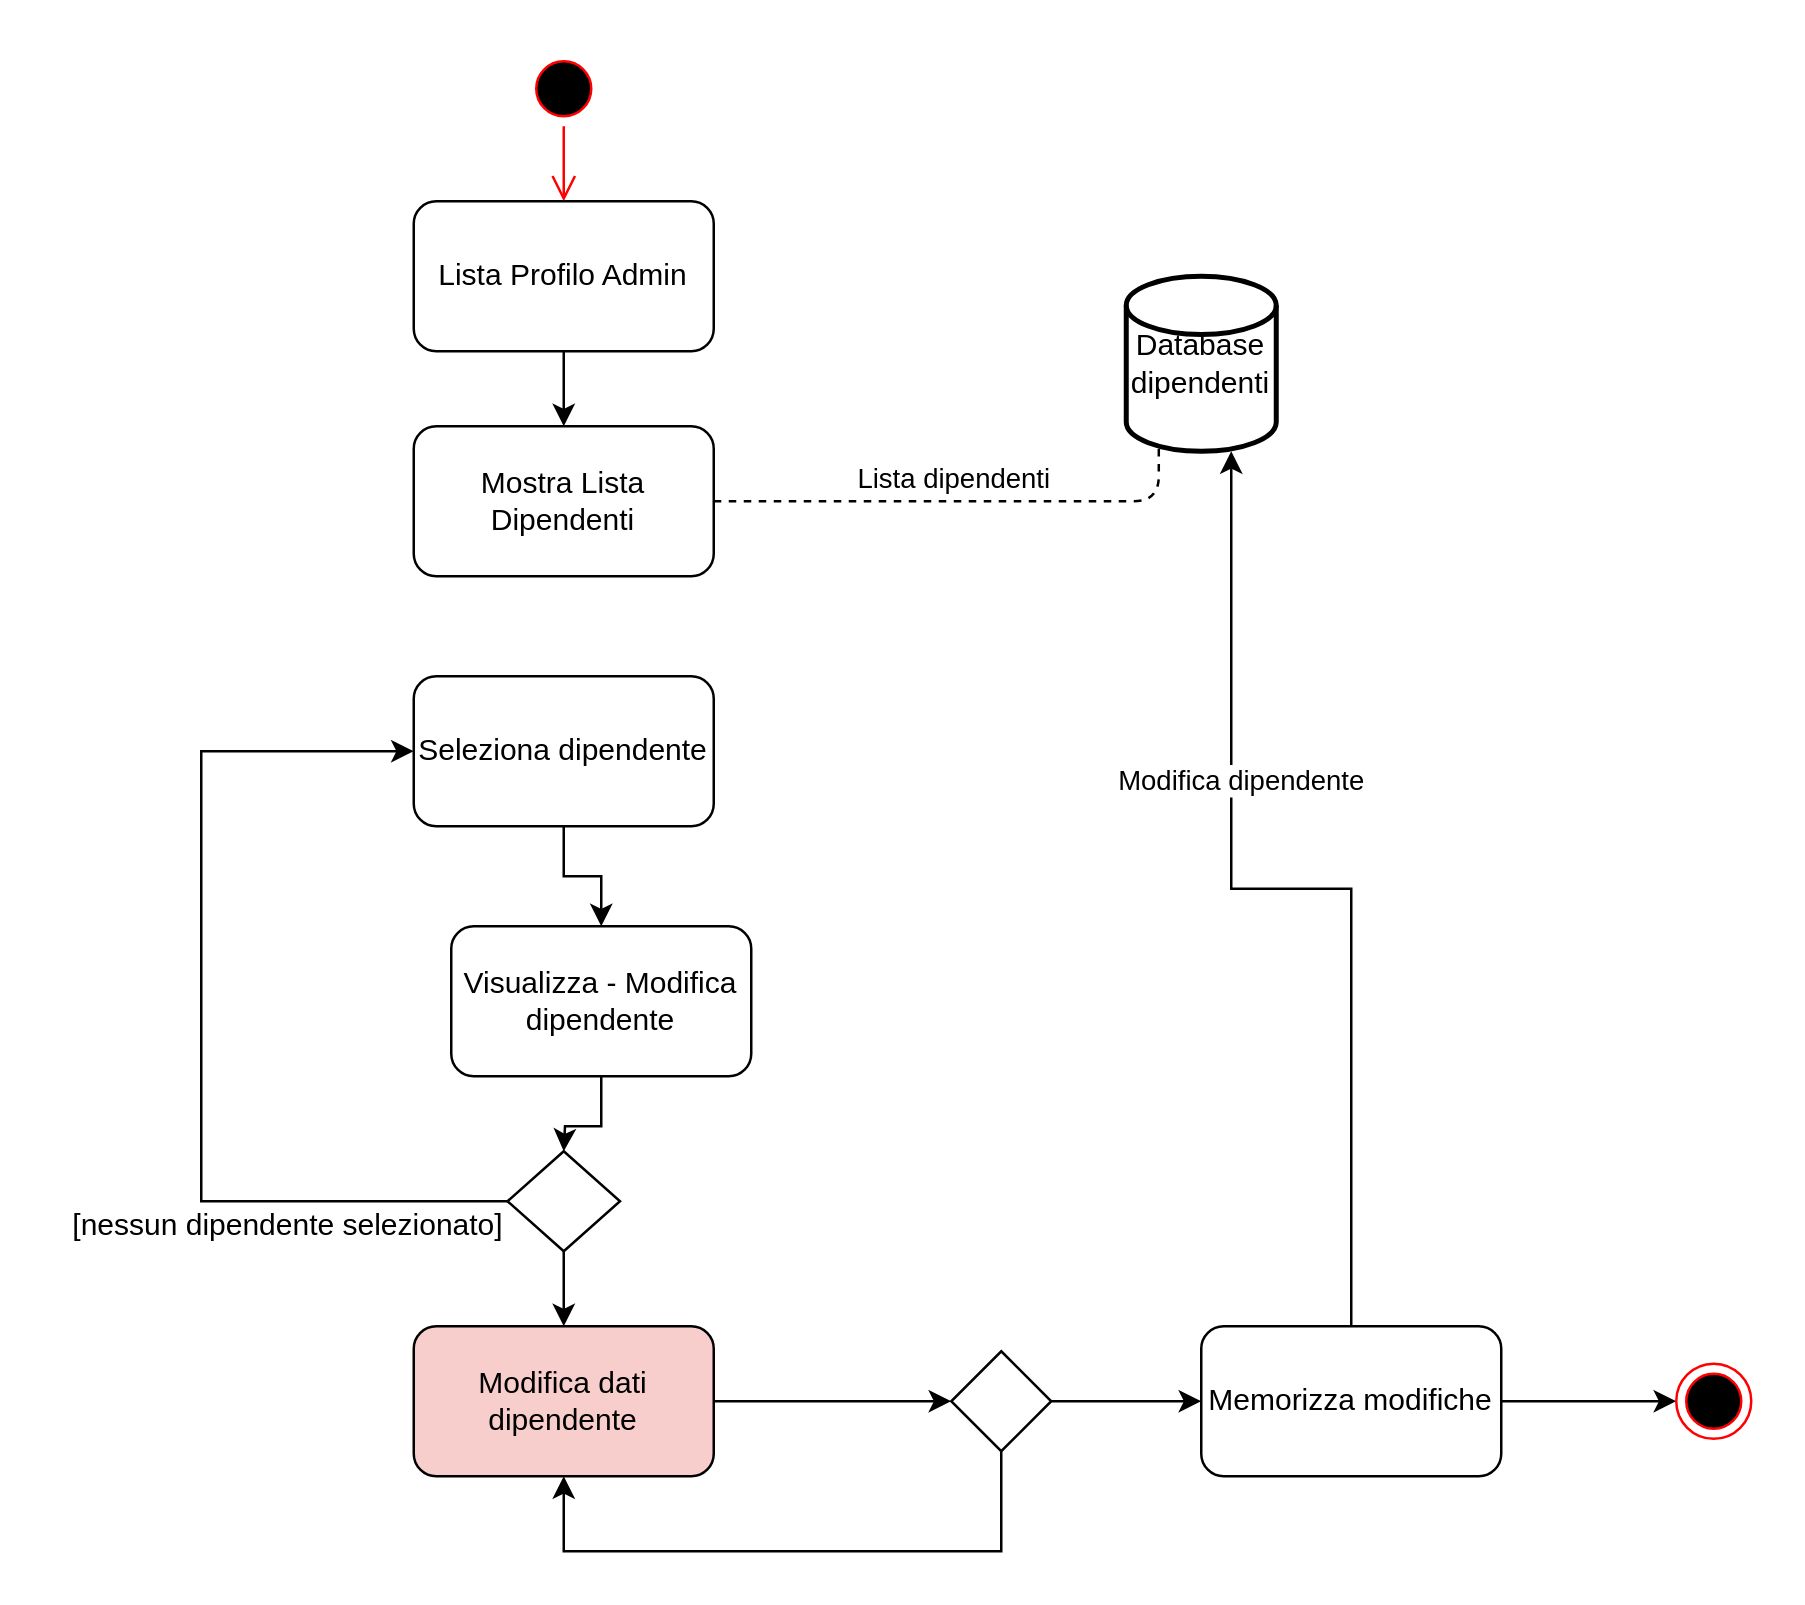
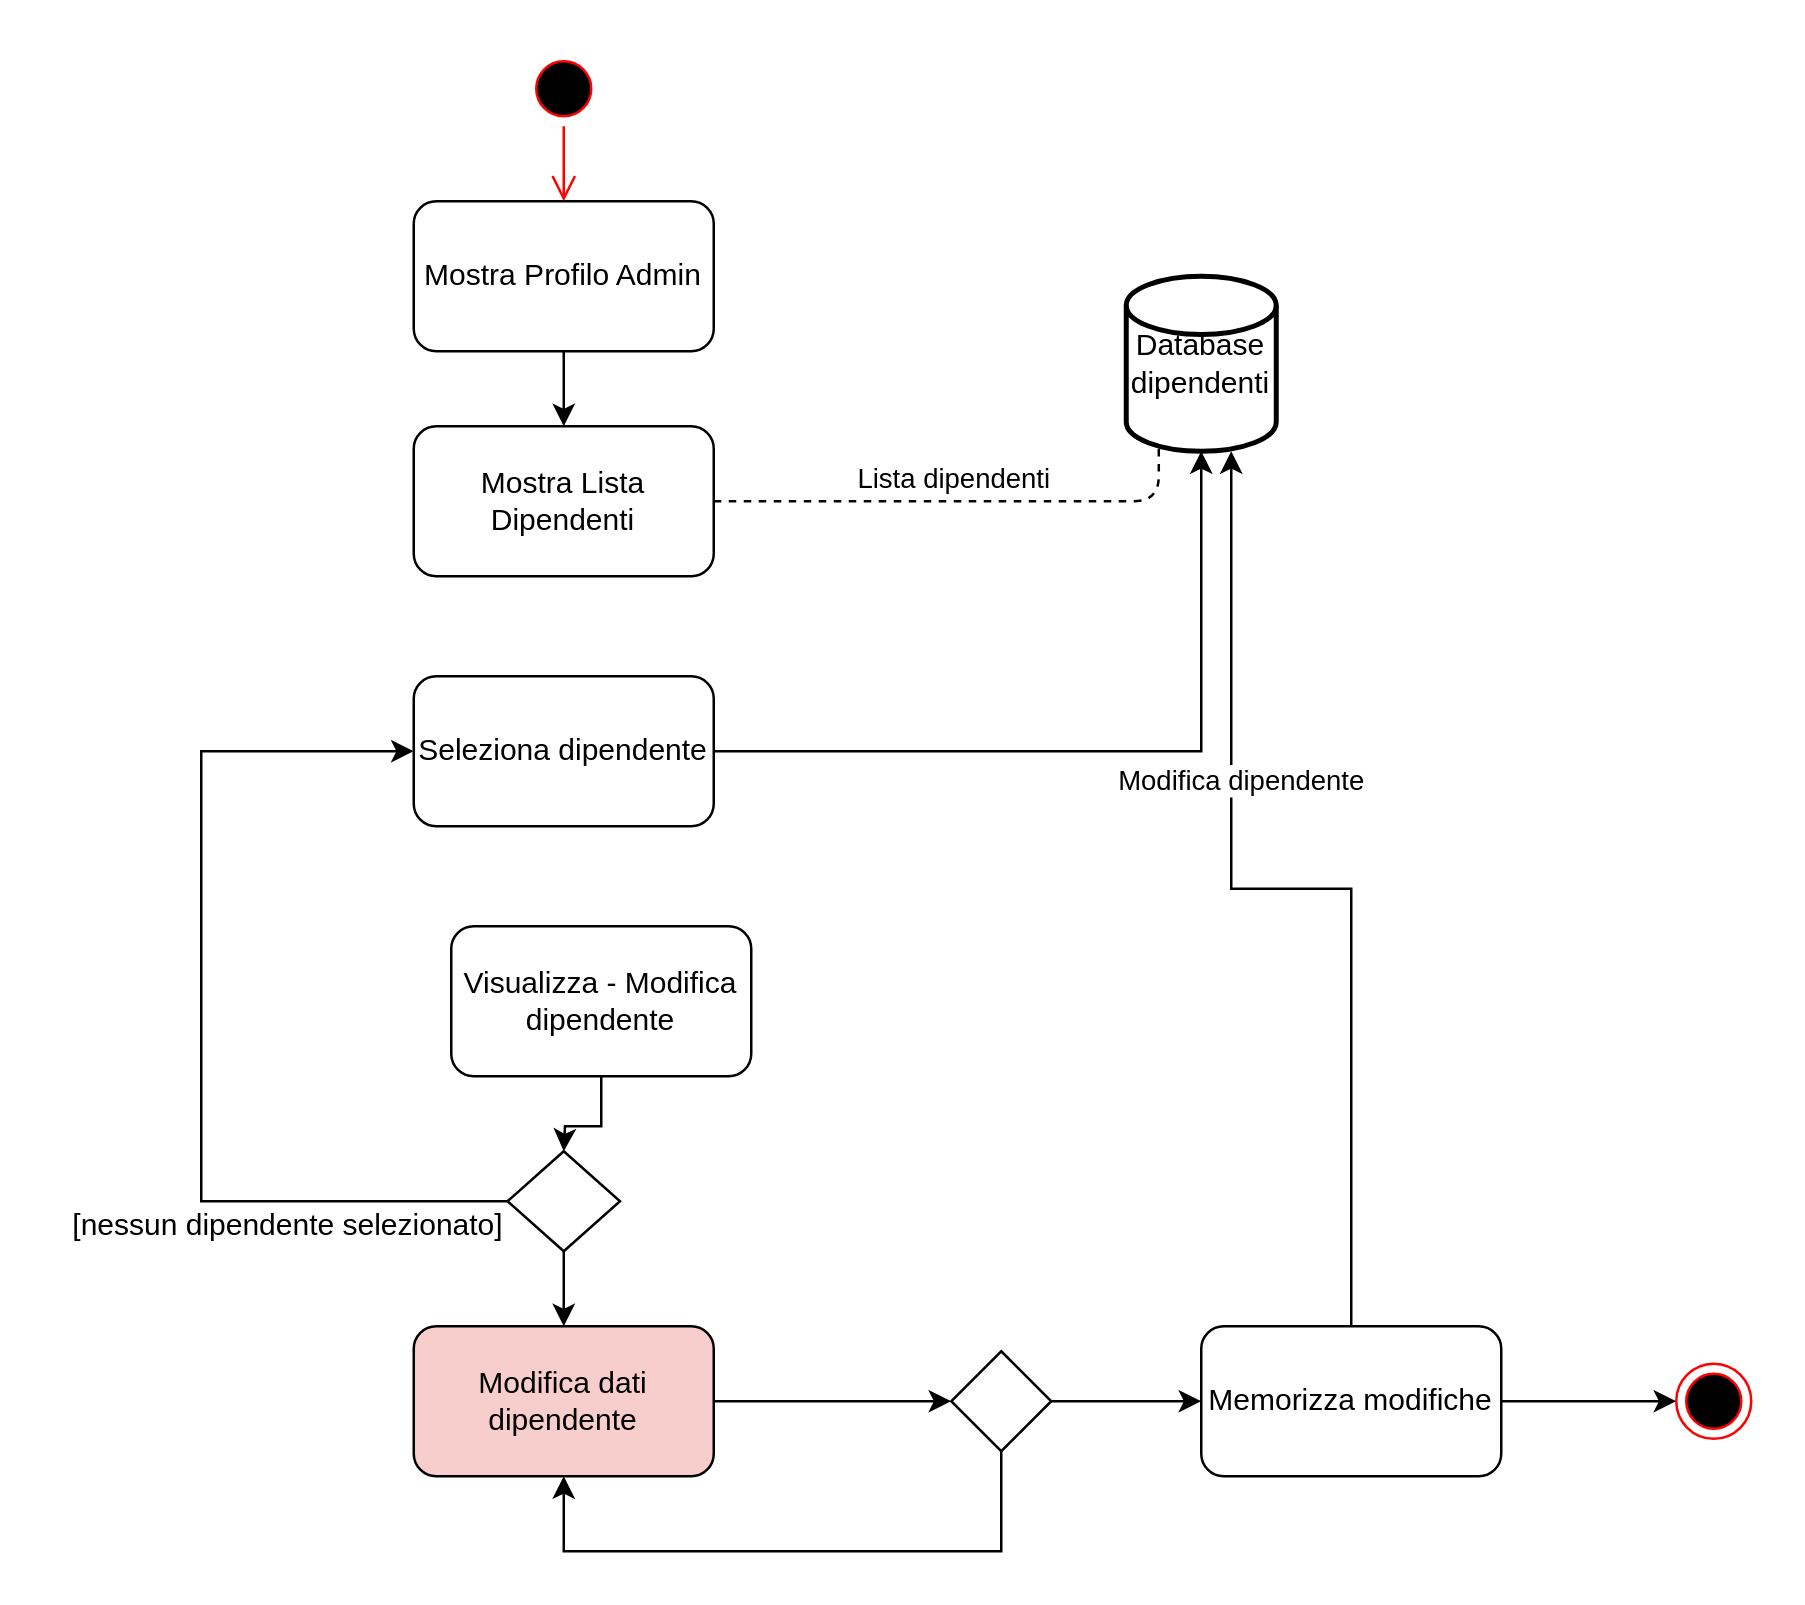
(564, 276) -> (564, 276)
(574, 876) -> (1099, 751)
